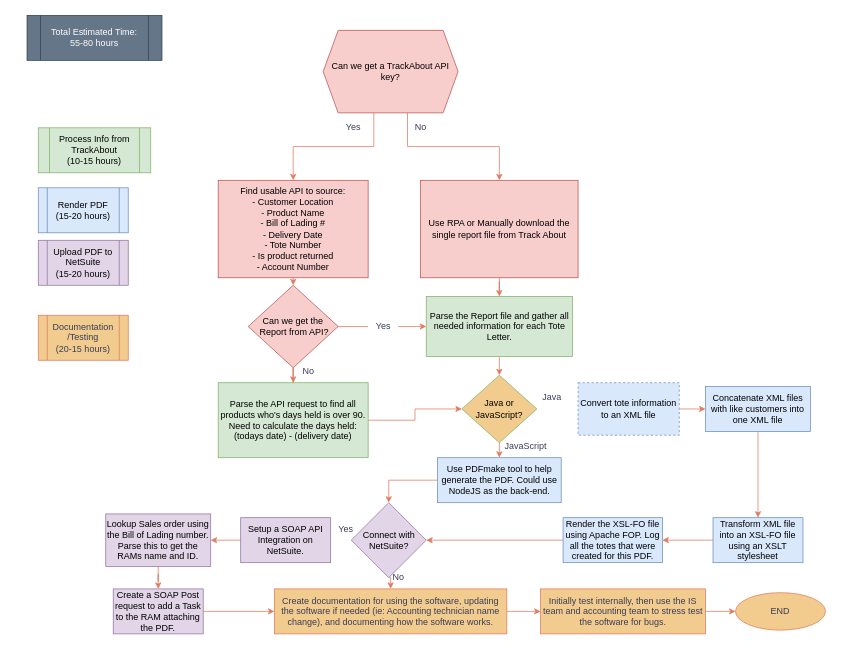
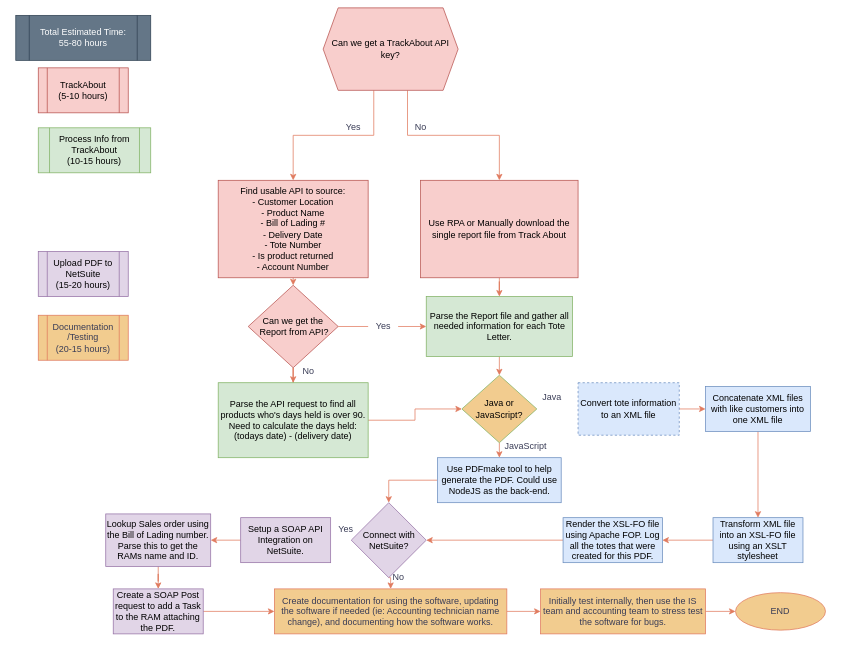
(94, 38) -> (83, 38)
(390, 72) -> (390, 49)
none -> (83, 90)
(83, 210) -> none
(83, 263) -> (83, 274)
